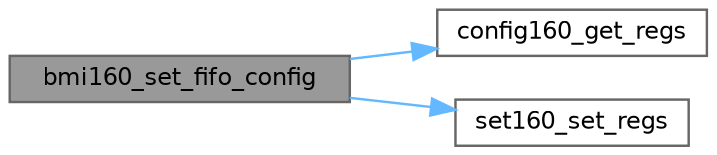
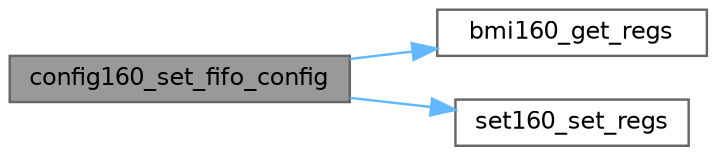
(572, 33) -> (572, 33)
(180, 79) -> (180, 79)
